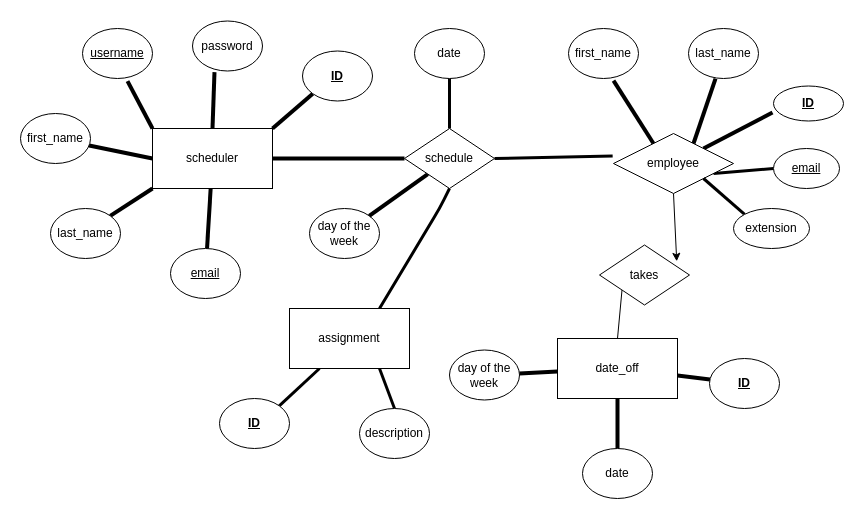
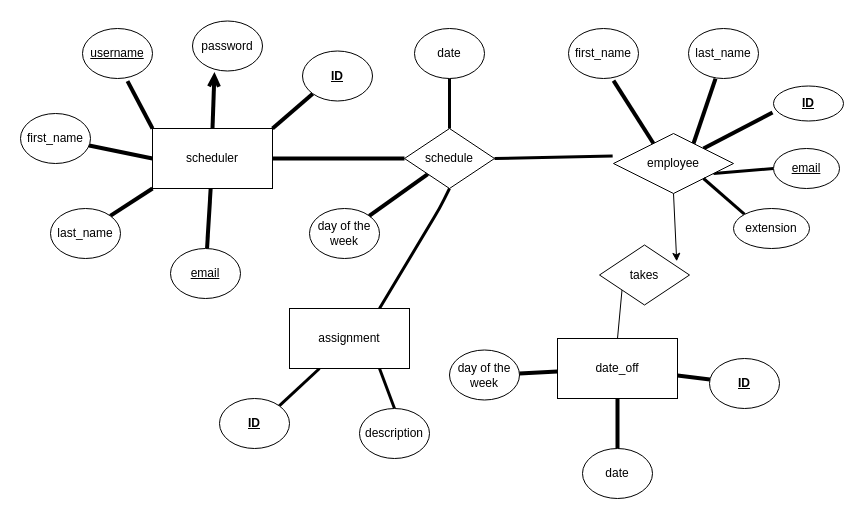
(214, 80) -> (214, 84)
